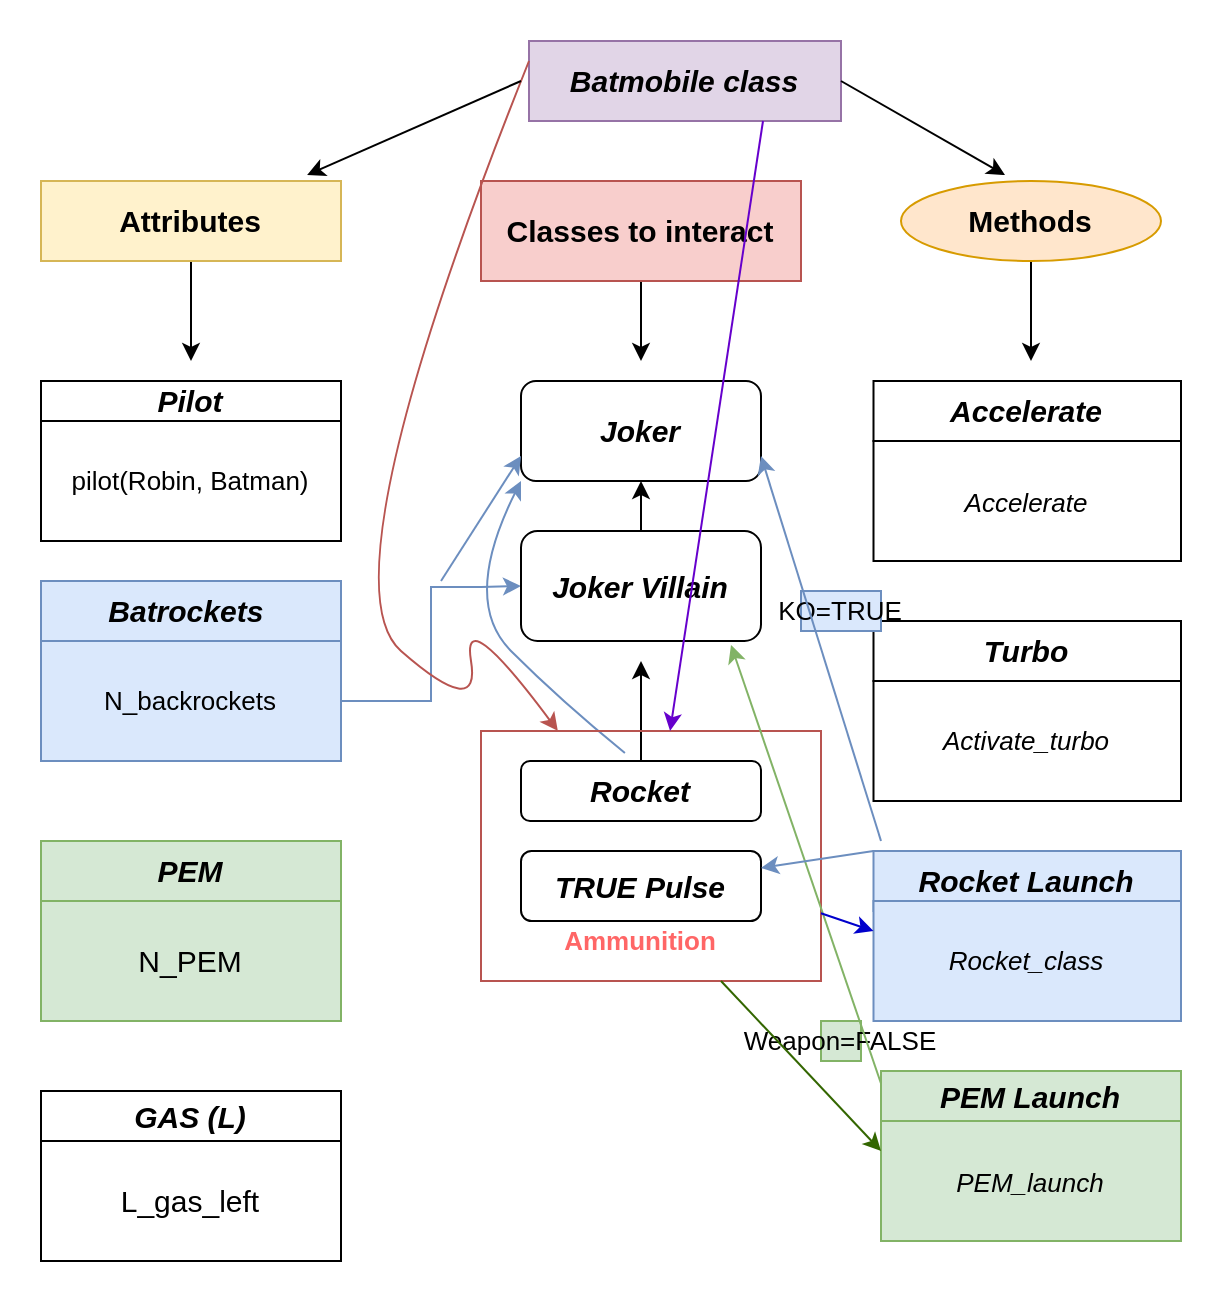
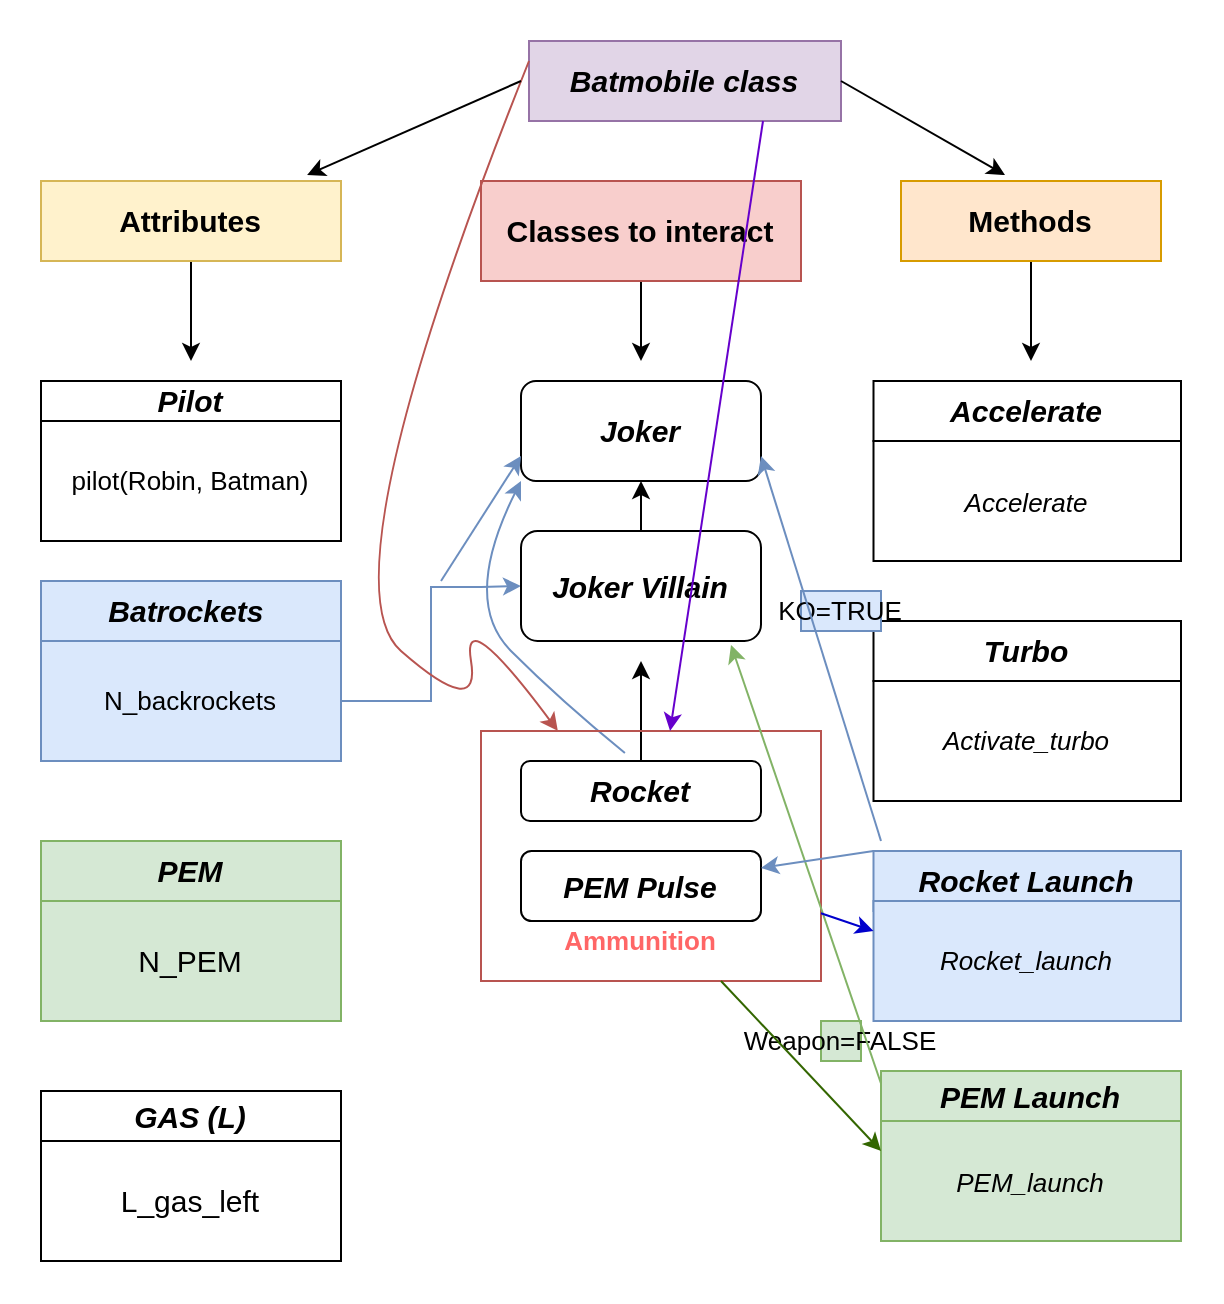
(1031, 221) -> (1031, 221)
(641, 887) -> (641, 887)
(1027, 961) -> (1027, 961)
